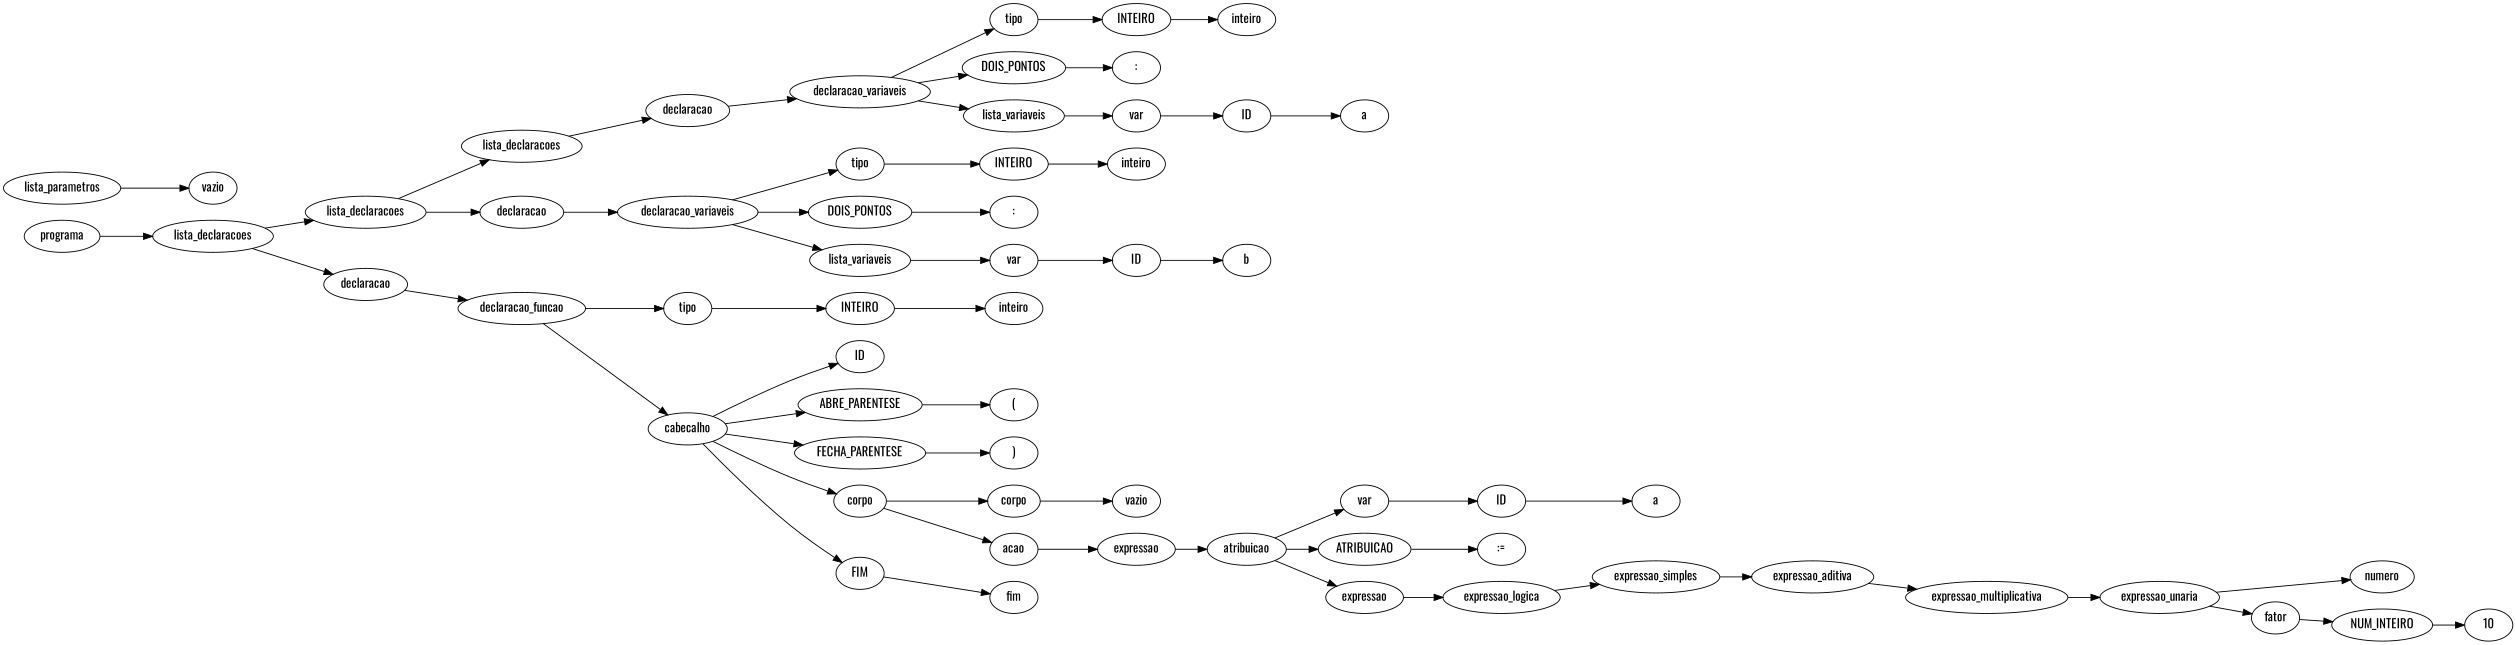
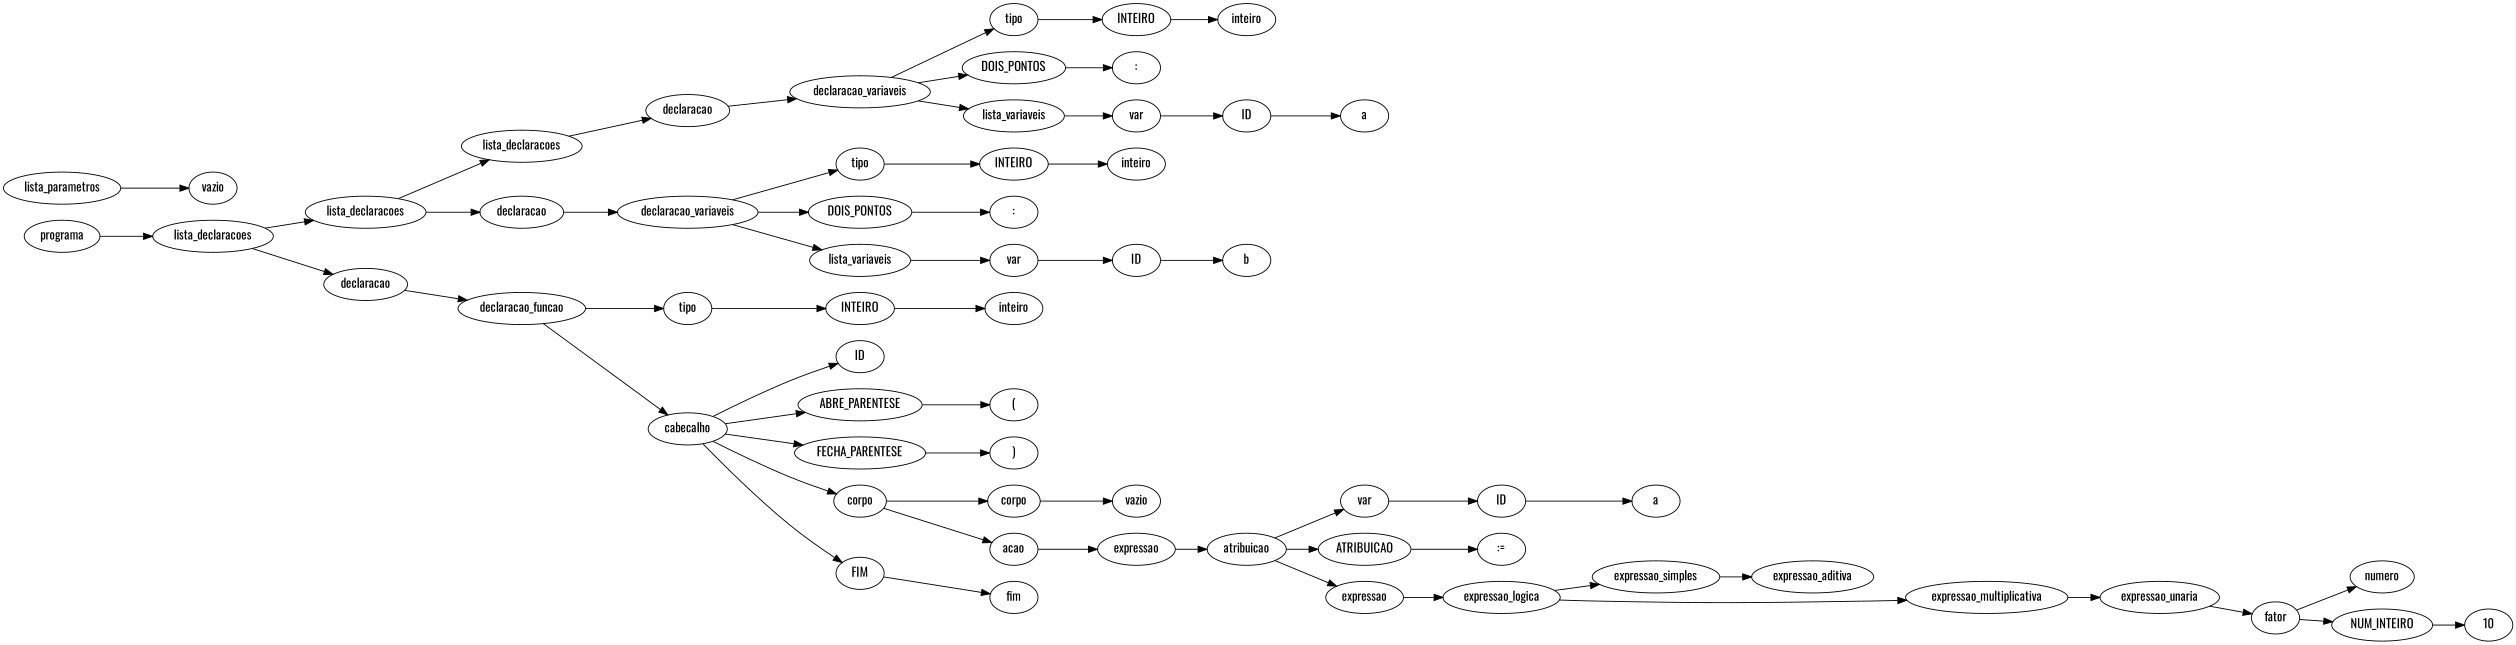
(1888, 586) -> (1728, 603)
(2279, 586) -> (2322, 600)
